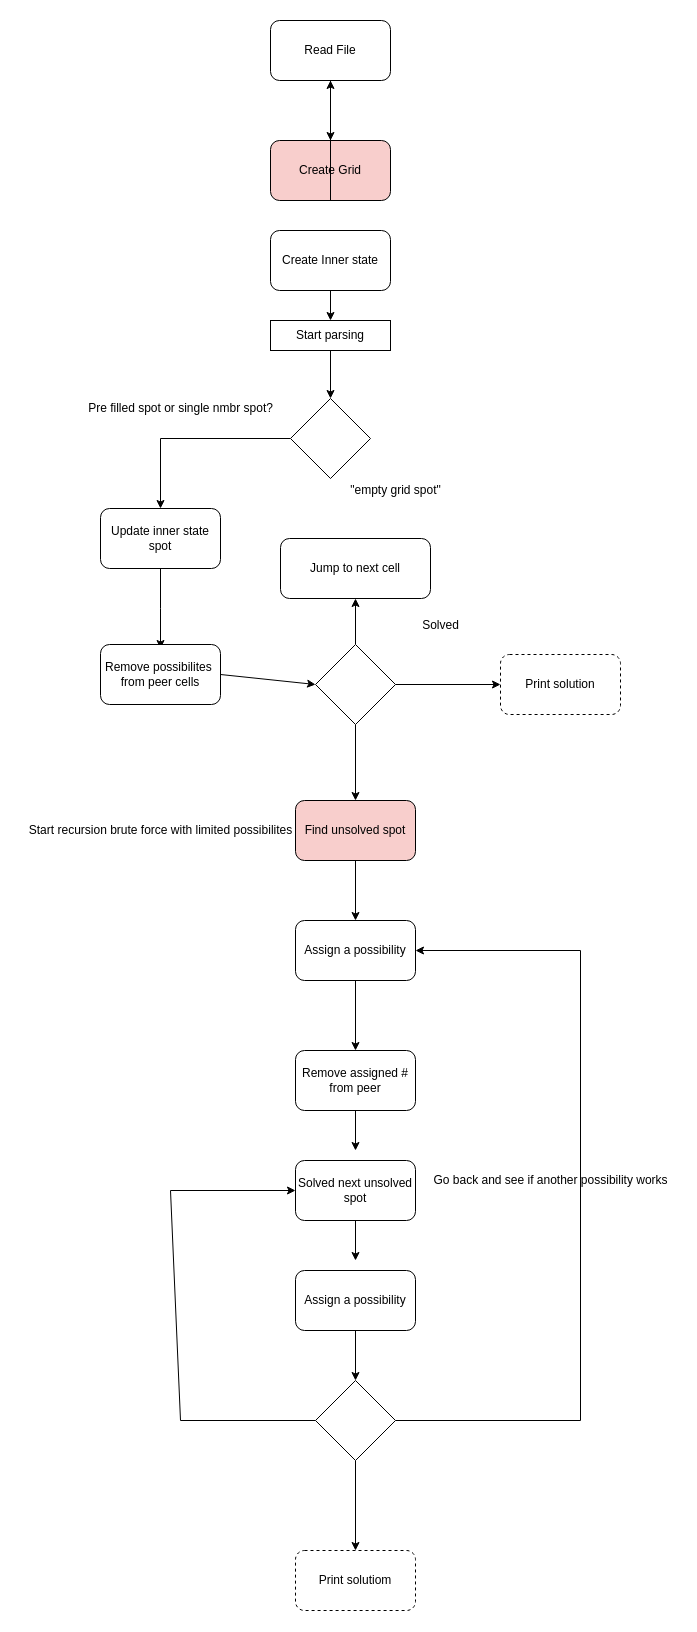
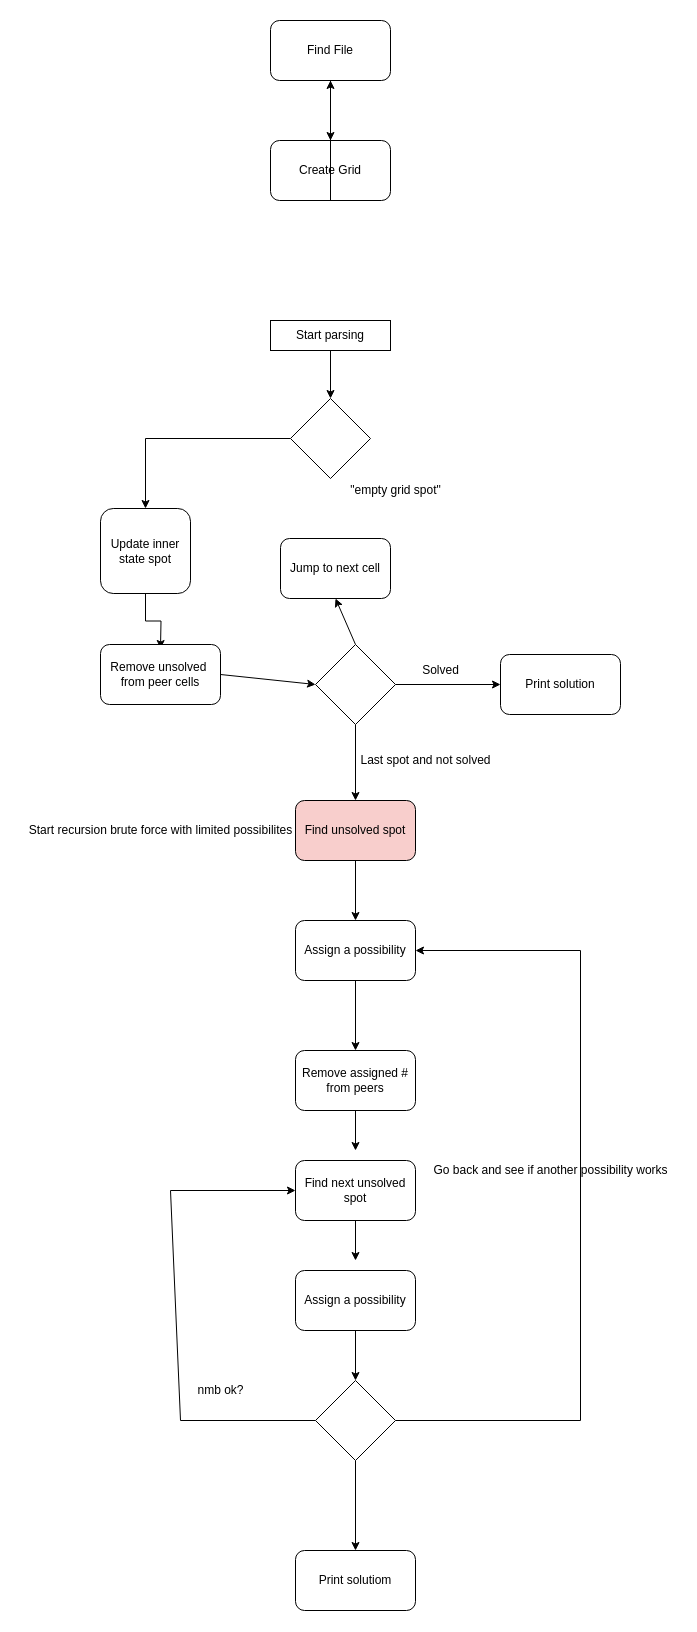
(331, 51) -> (331, 51)
(331, 171) -> (331, 171)
(331, 261) -> none
(331, 302) -> none
(181, 409) -> none
(161, 539) -> (146, 551)
(356, 569) -> (336, 569)
(441, 626) -> (441, 671)
(161, 675) -> (161, 675)
(561, 685) -> (561, 685)
none -> (426, 761)
(356, 1081) -> (356, 1081)
(551, 1181) -> (551, 1171)
(356, 1191) -> (356, 1191)
none -> (221, 1391)
(356, 1581) -> (356, 1581)
